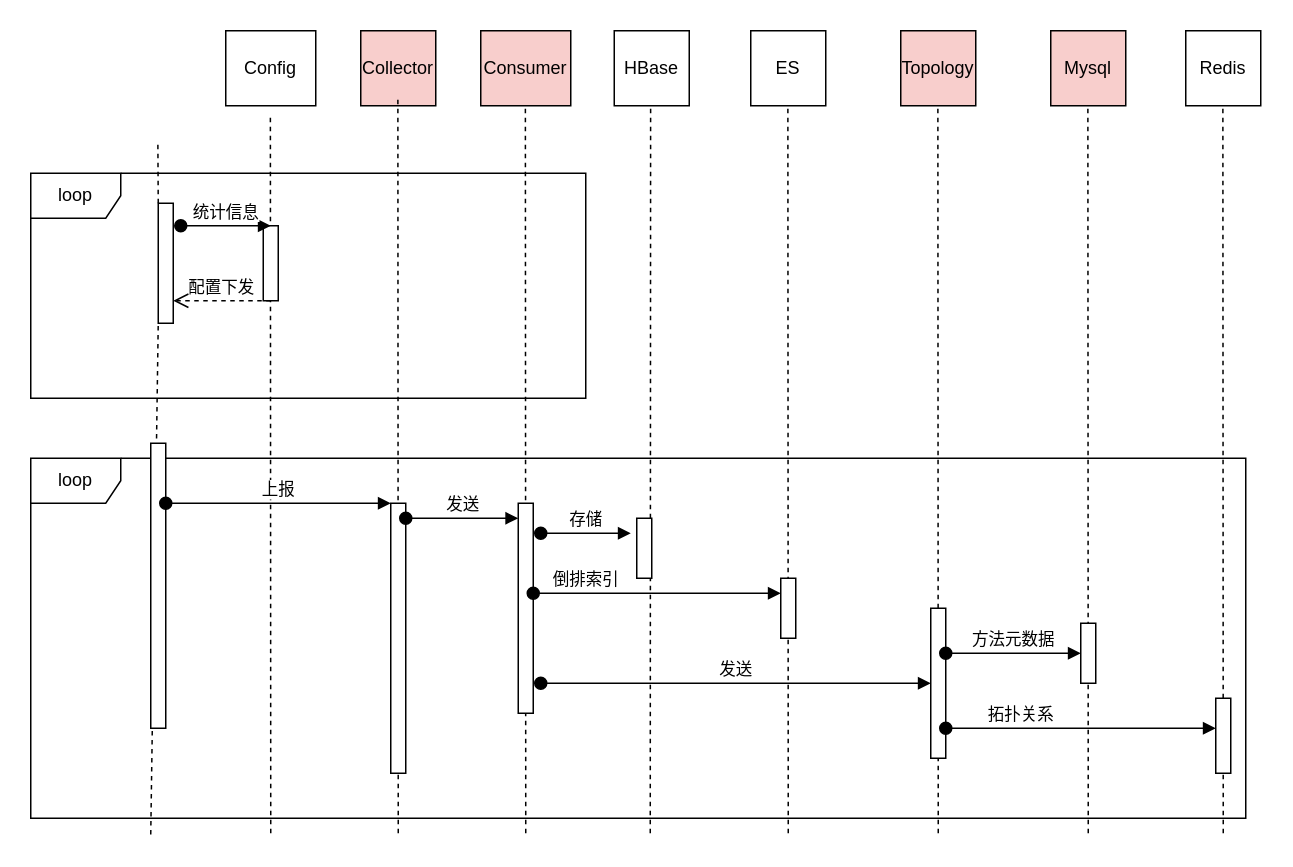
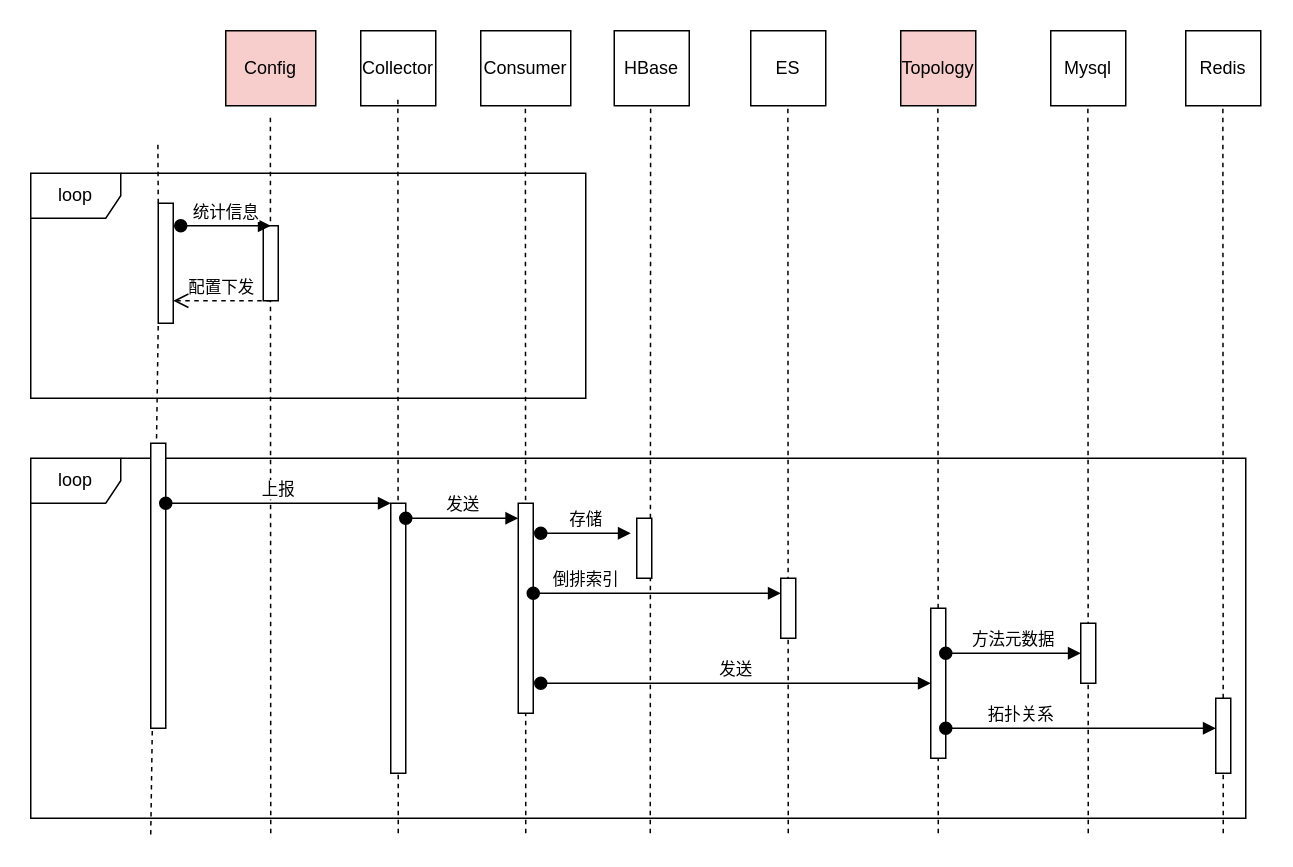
(271, 68) -> (271, 68)
(398, 68) -> (398, 68)
(526, 68) -> (526, 68)
(1088, 68) -> (1088, 68)
